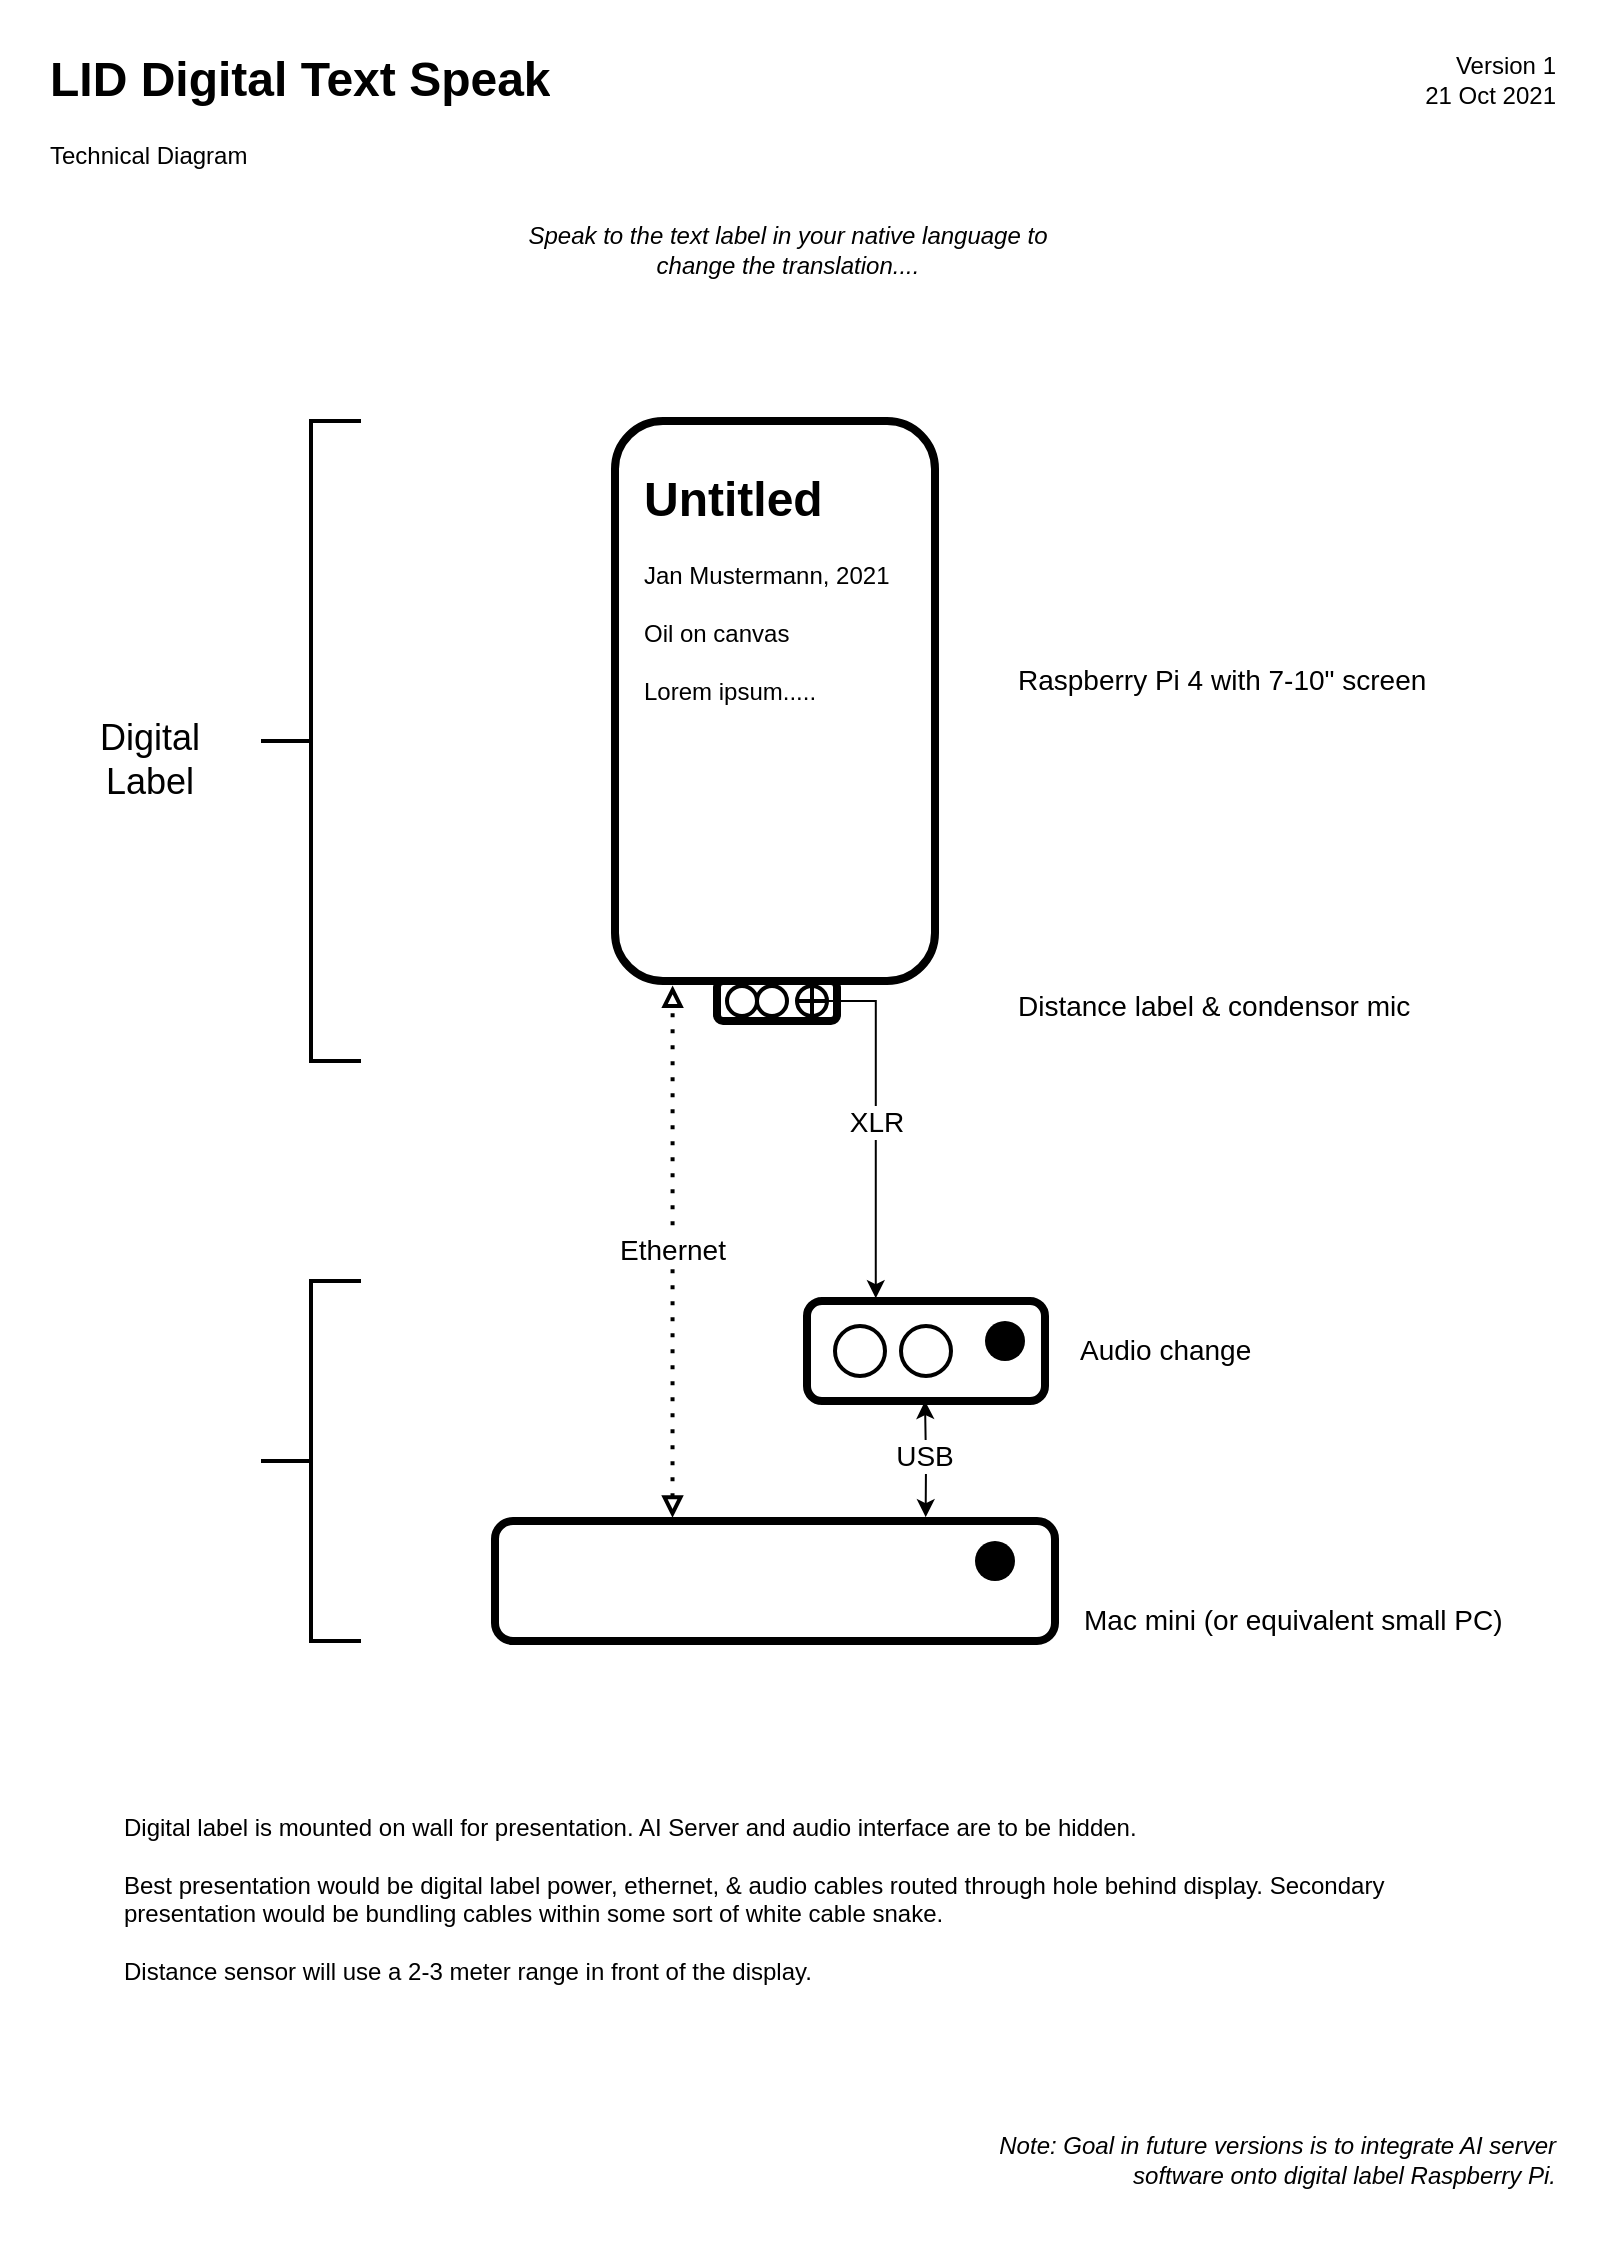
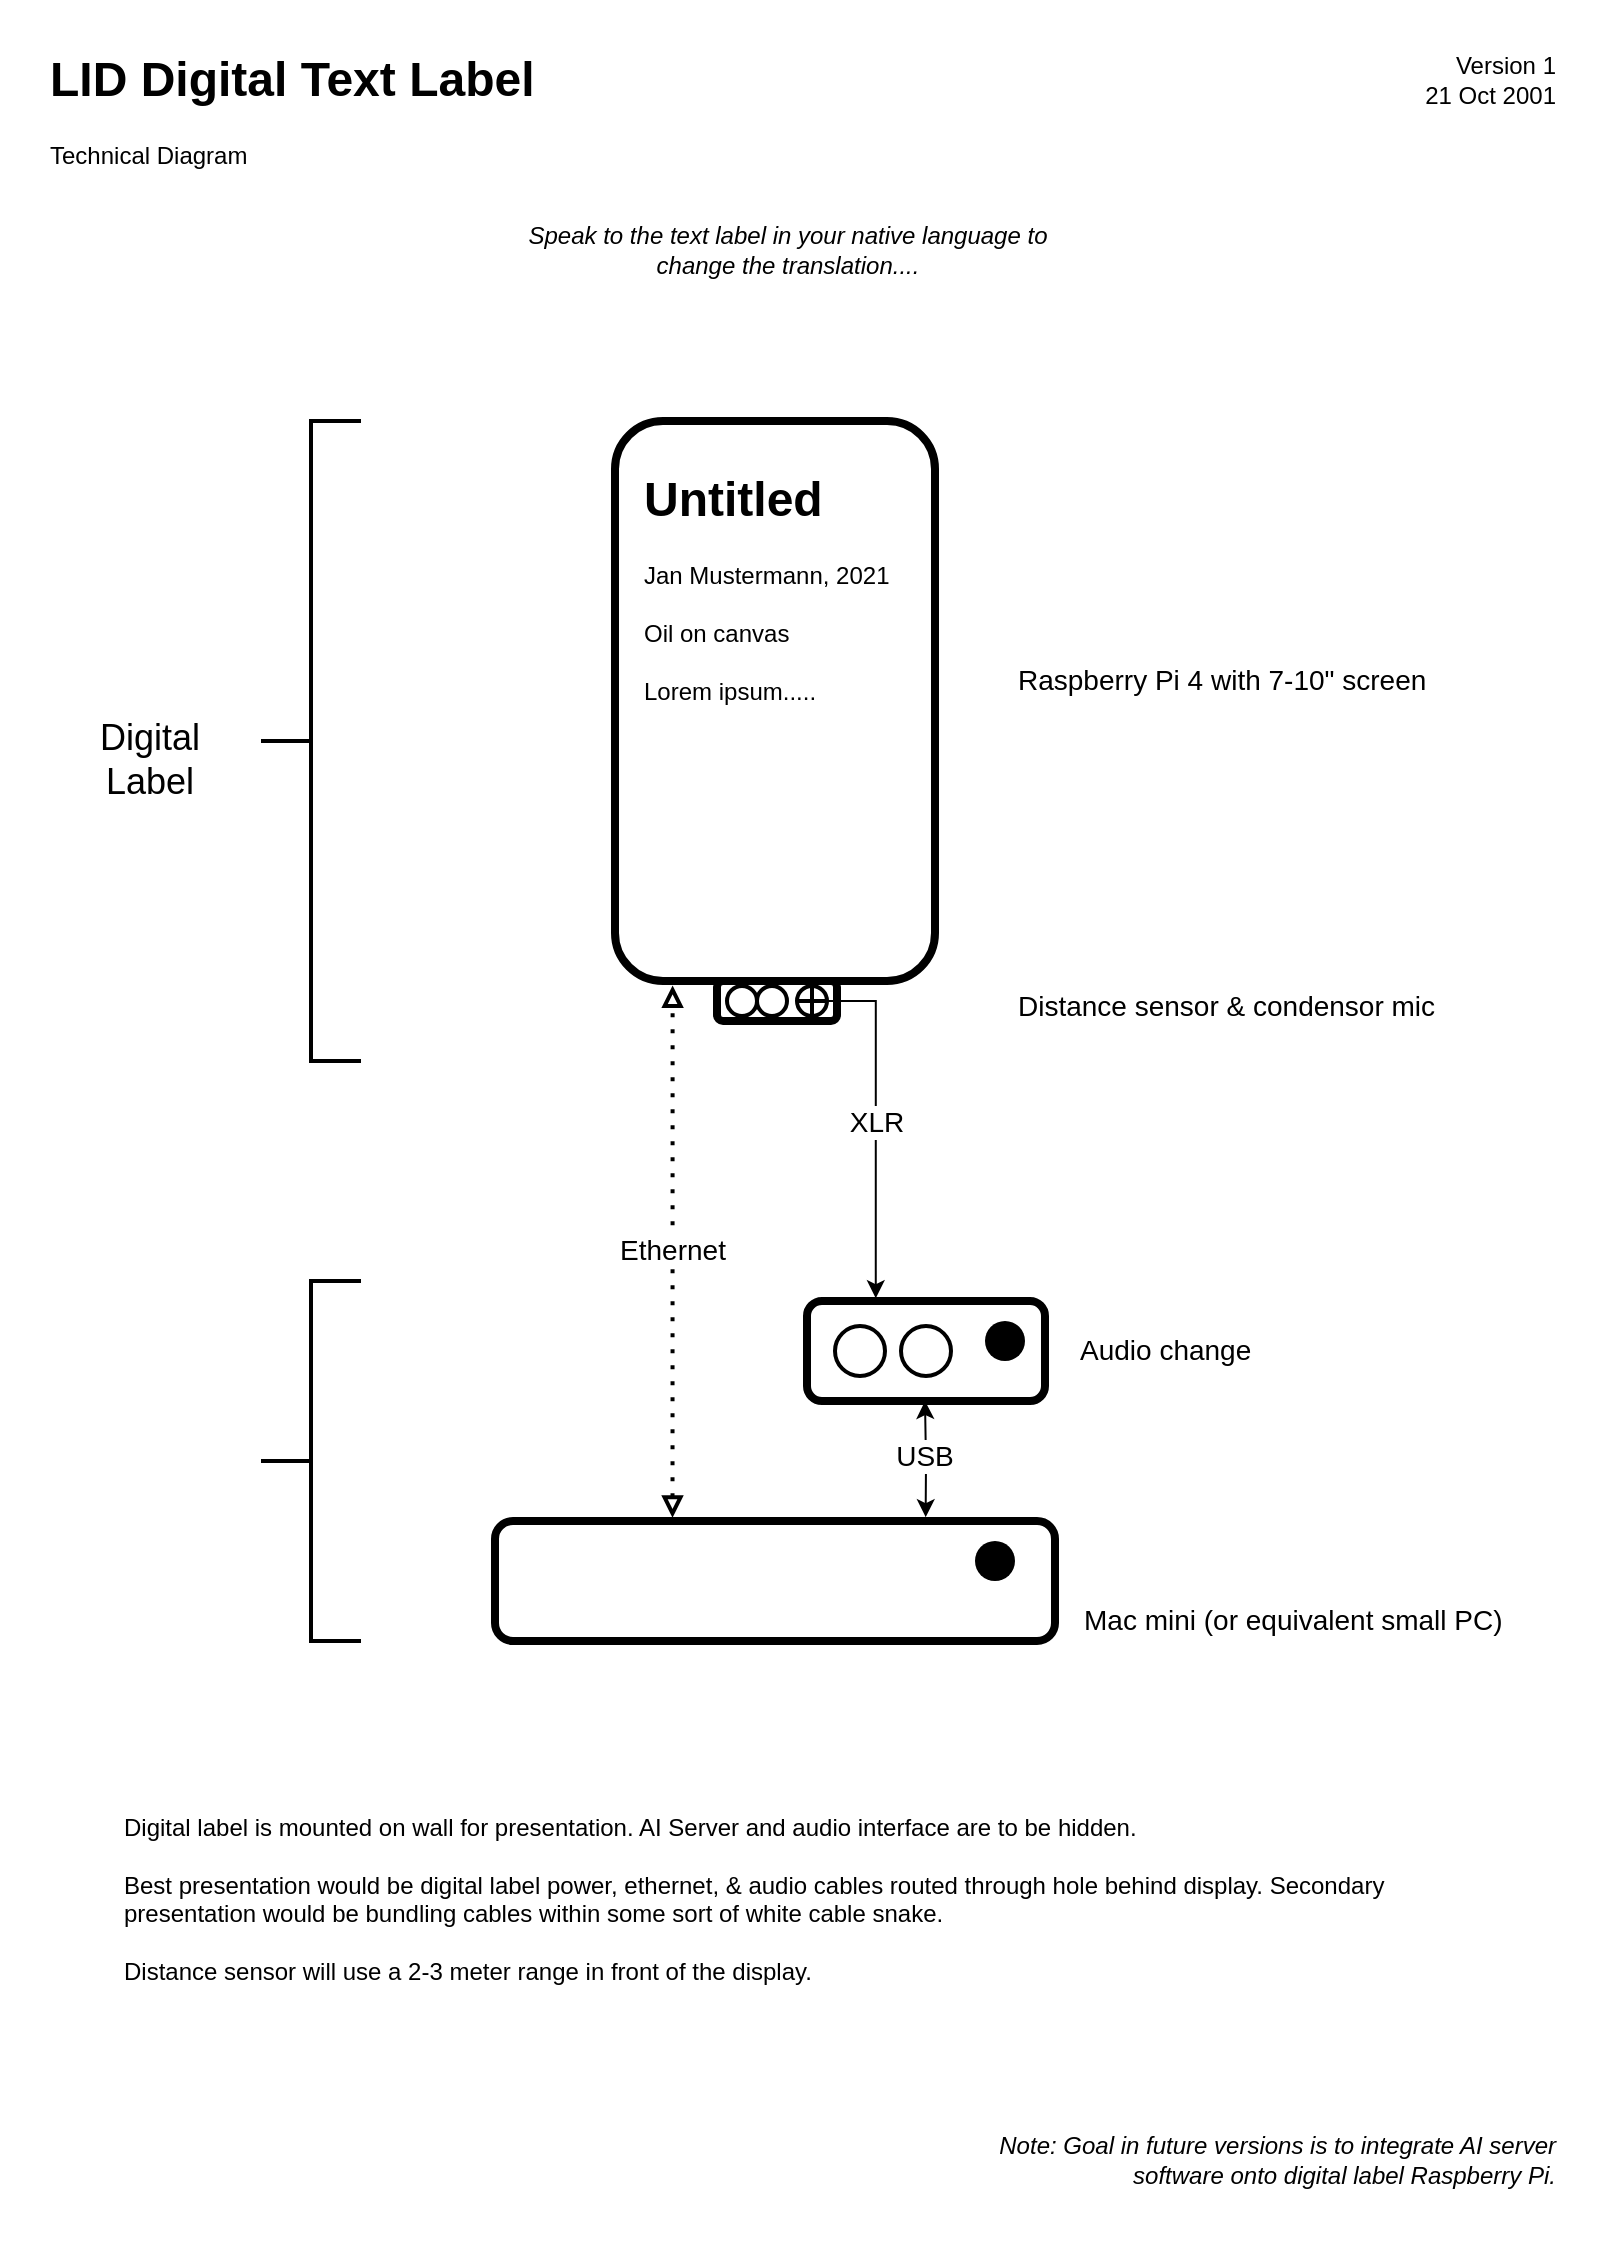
(180, 50) -> (177, 50)
(1489, 81) -> (1489, 81)
(1225, 1007) -> (1237, 1007)
